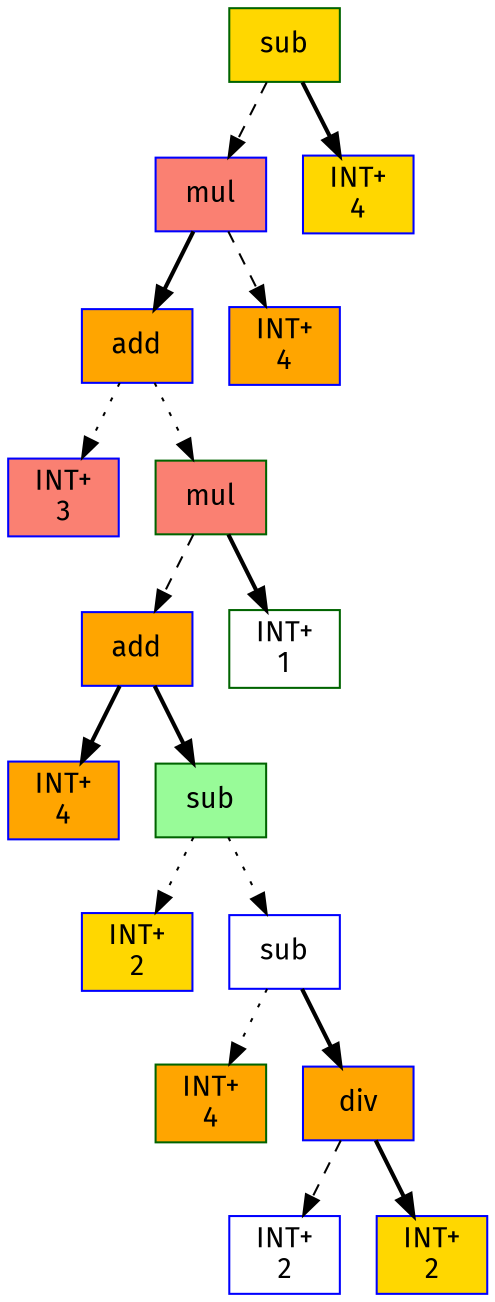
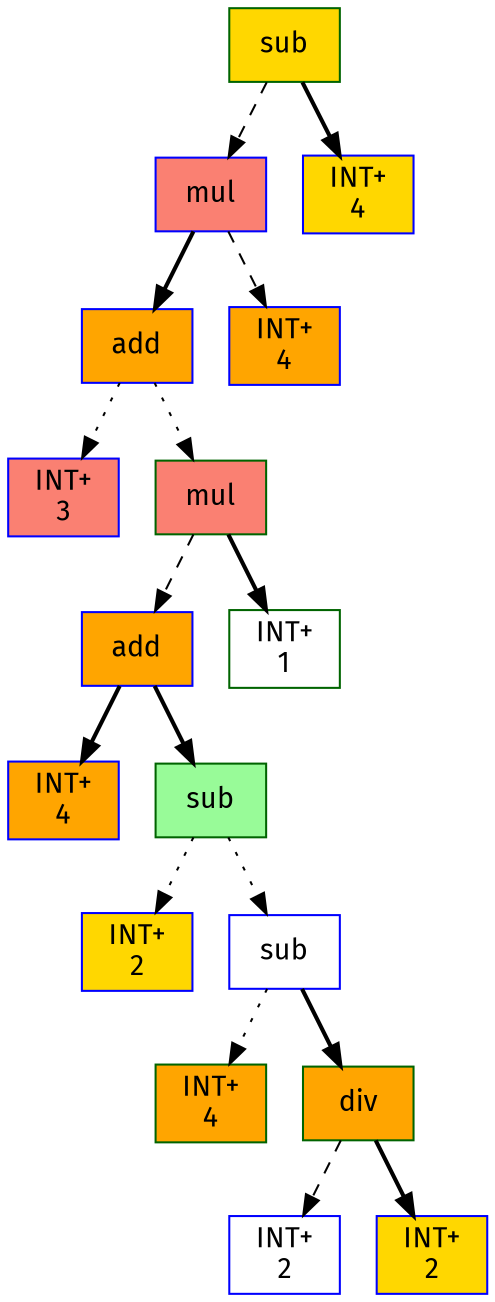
(358, 1103) -> (358, 1103)
